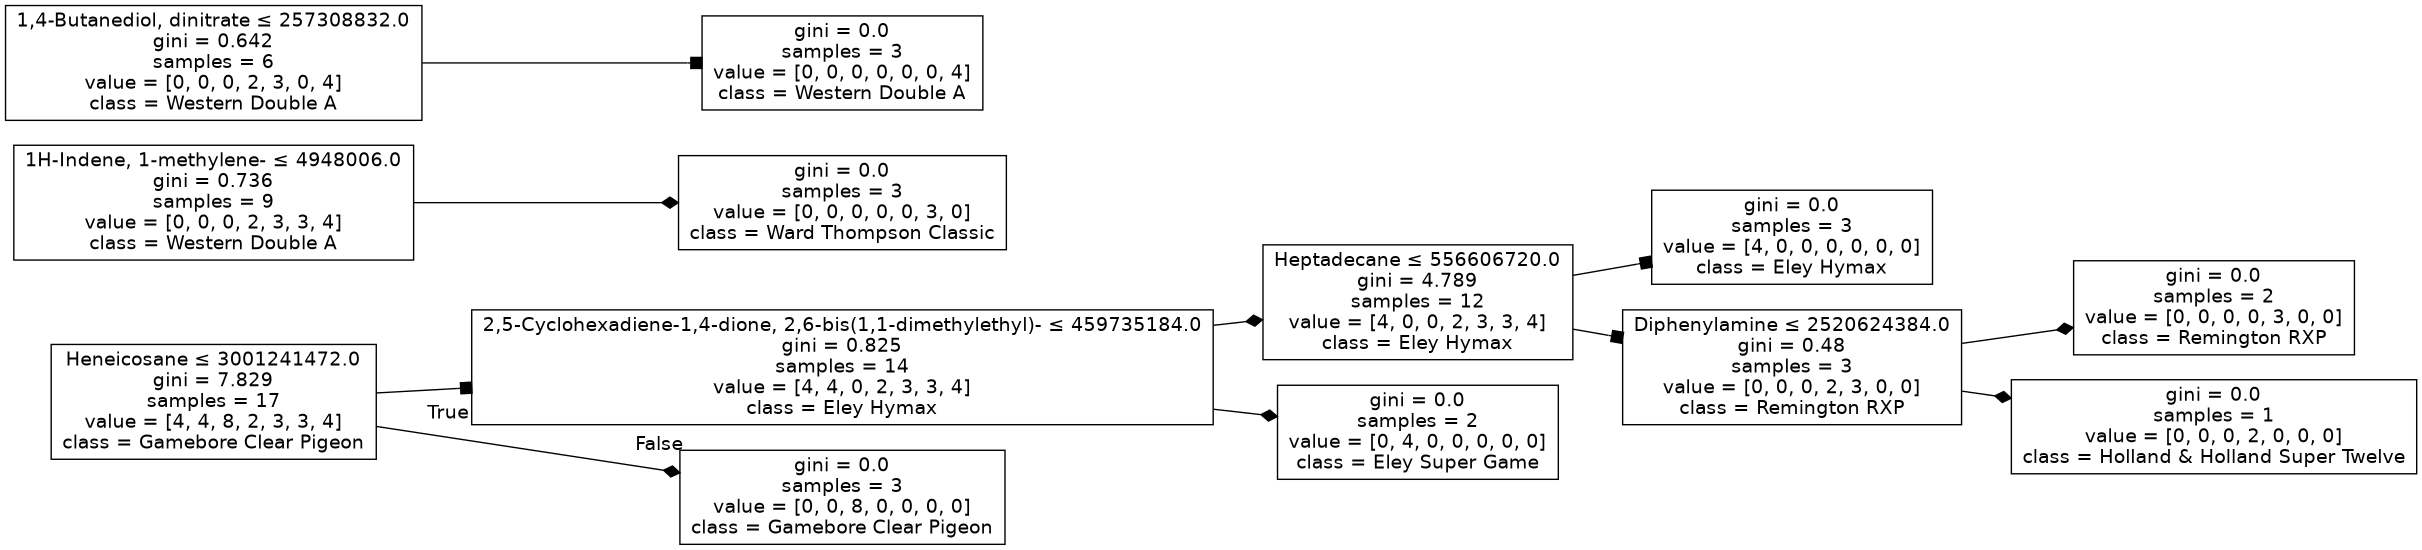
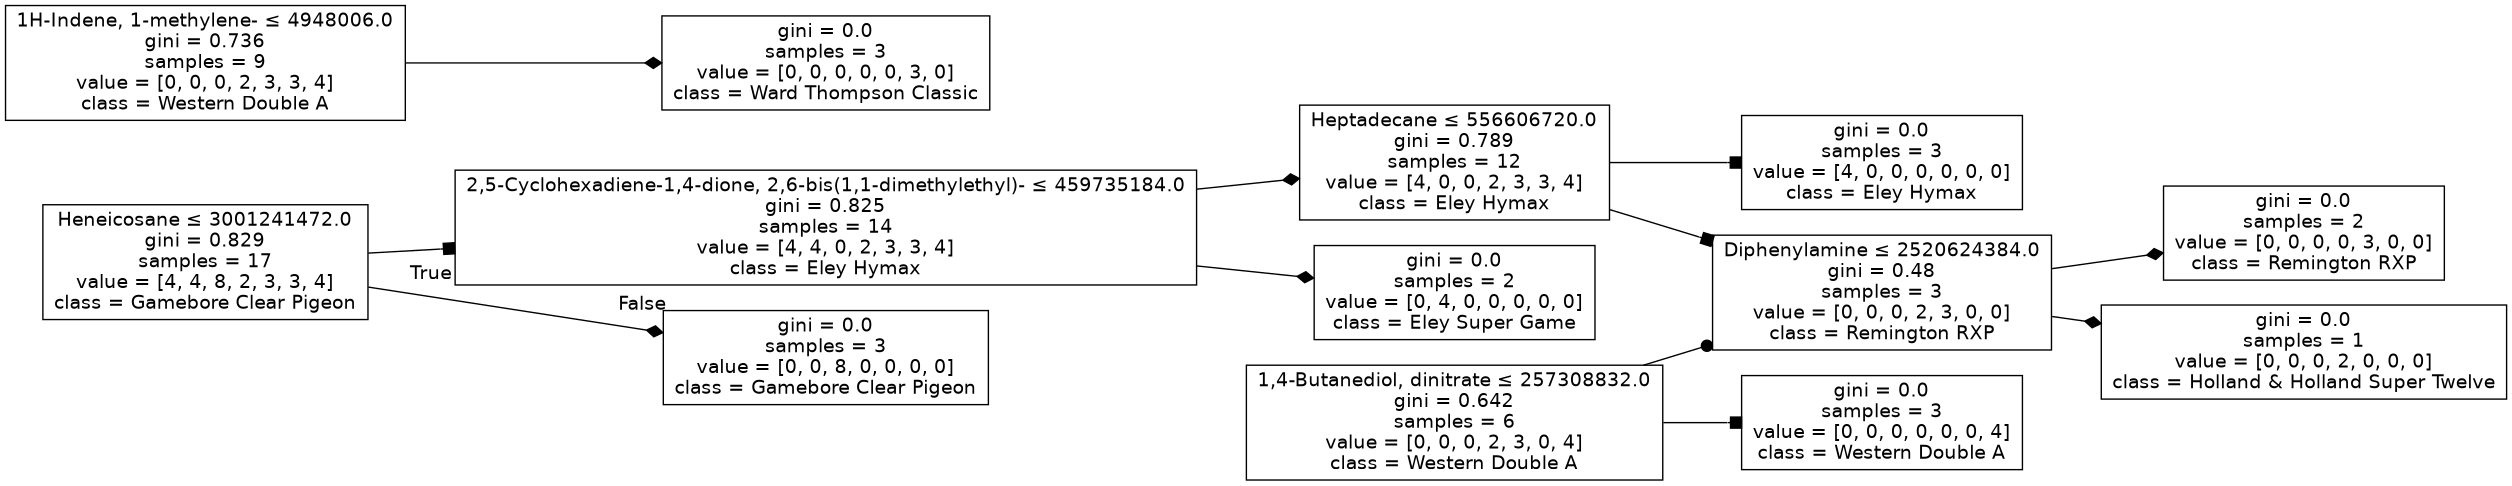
(1418, 281) -> (1455, 141)
none -> (1673, 356)
(214, 380) -> (205, 241)
